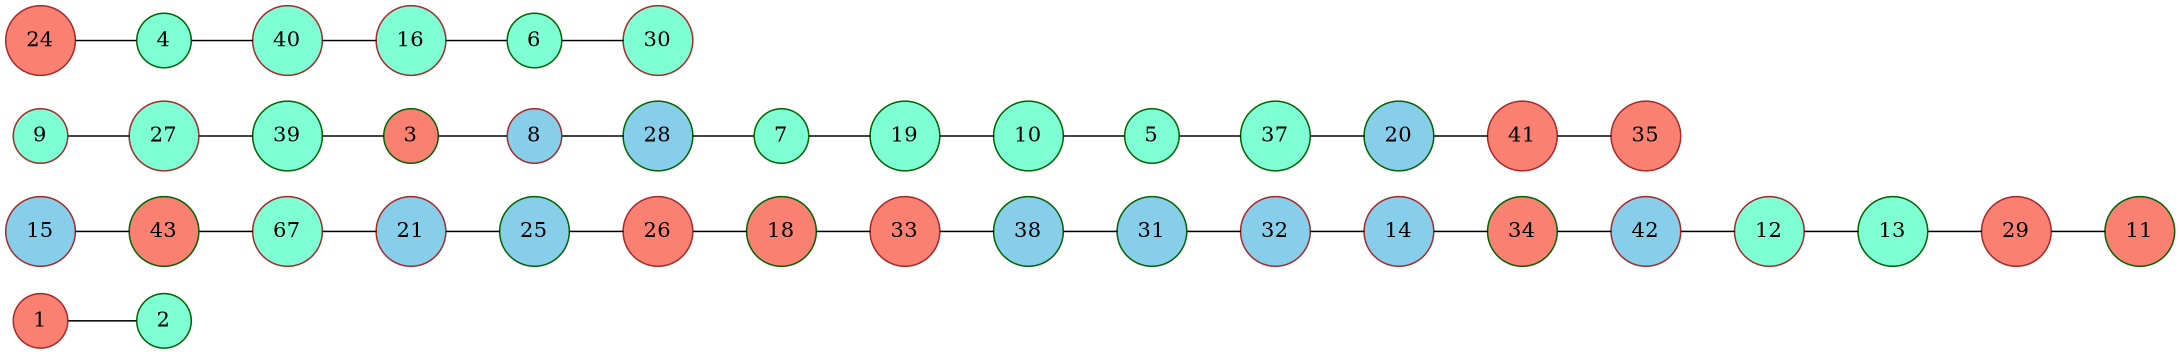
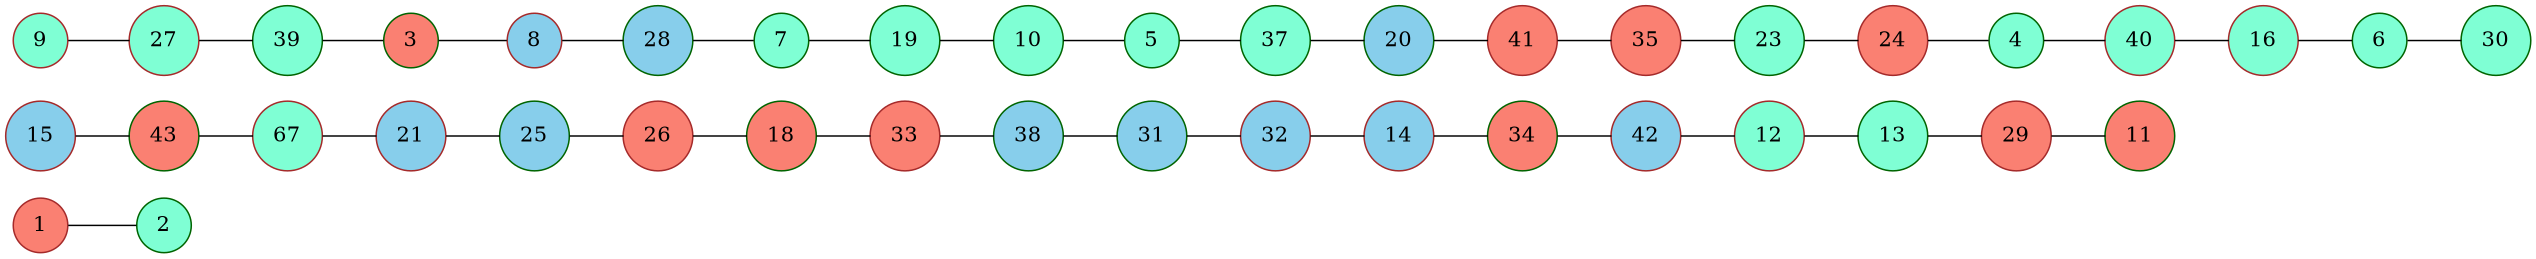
(658, 41) -> (2496, 41)
none -> (1769, 41)
